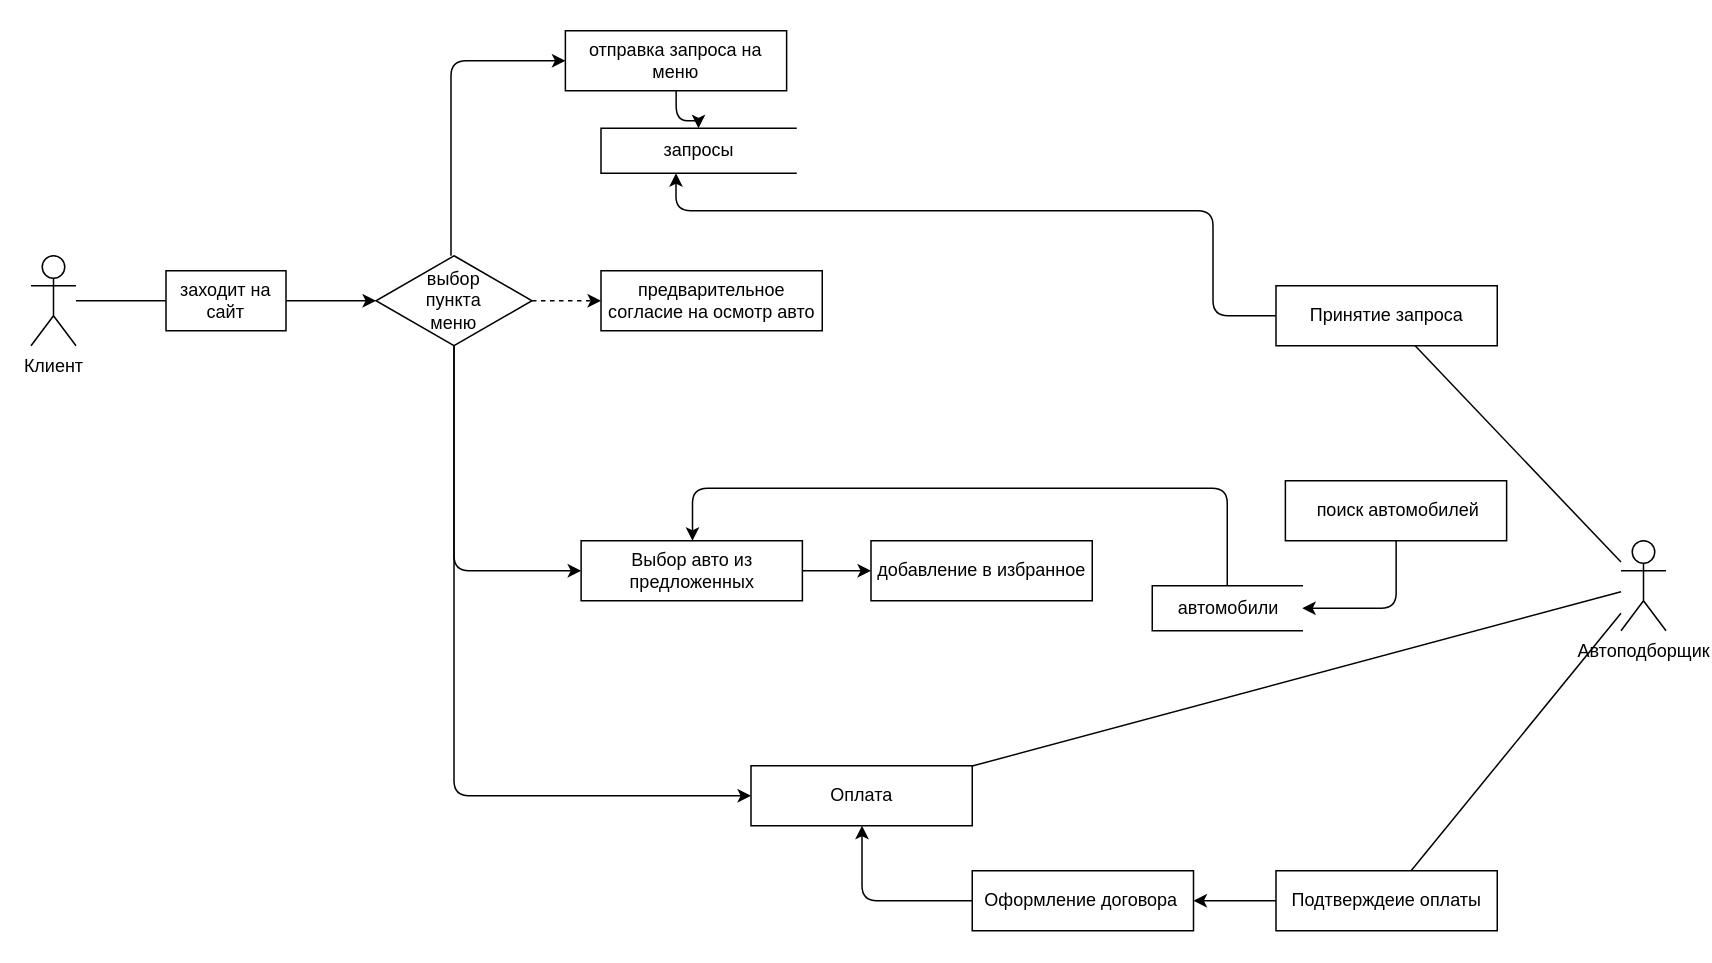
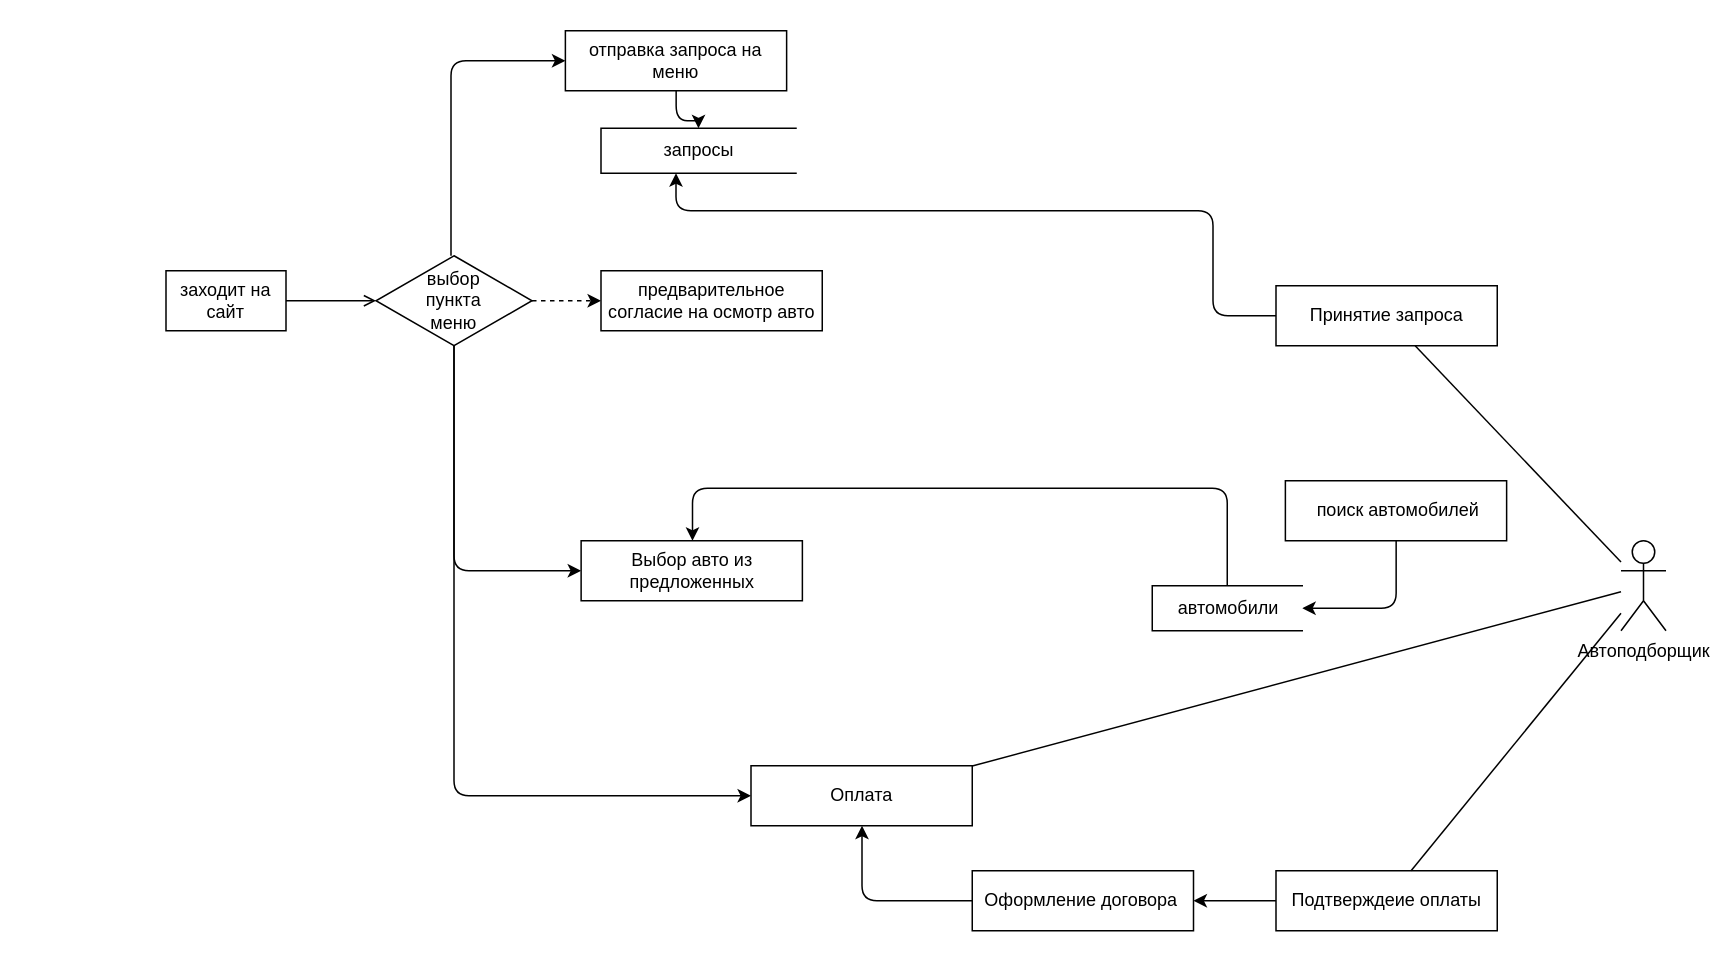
(53, 301) -> none
(121, 301) -> none
(364, 301) -> (366, 301)
(831, 571) -> none
(981, 571) -> none
